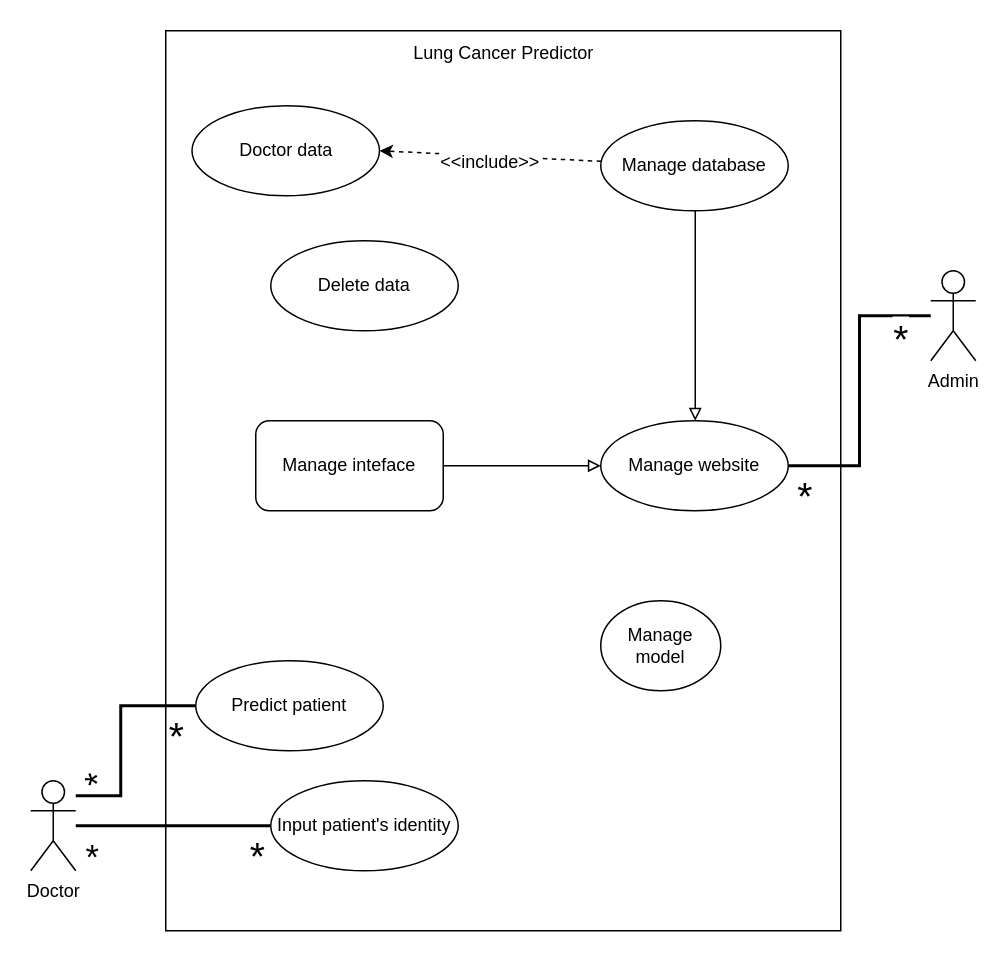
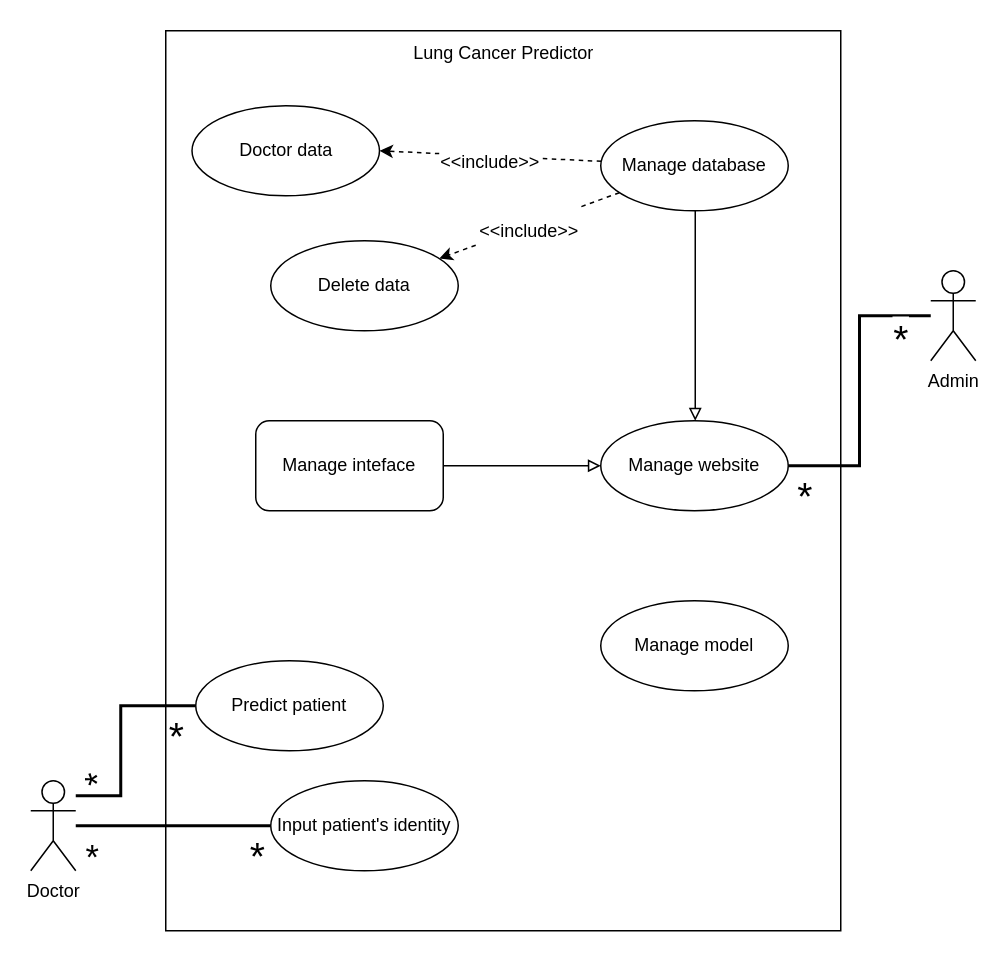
none -> (600, 200)
(661, 646) -> (695, 646)
